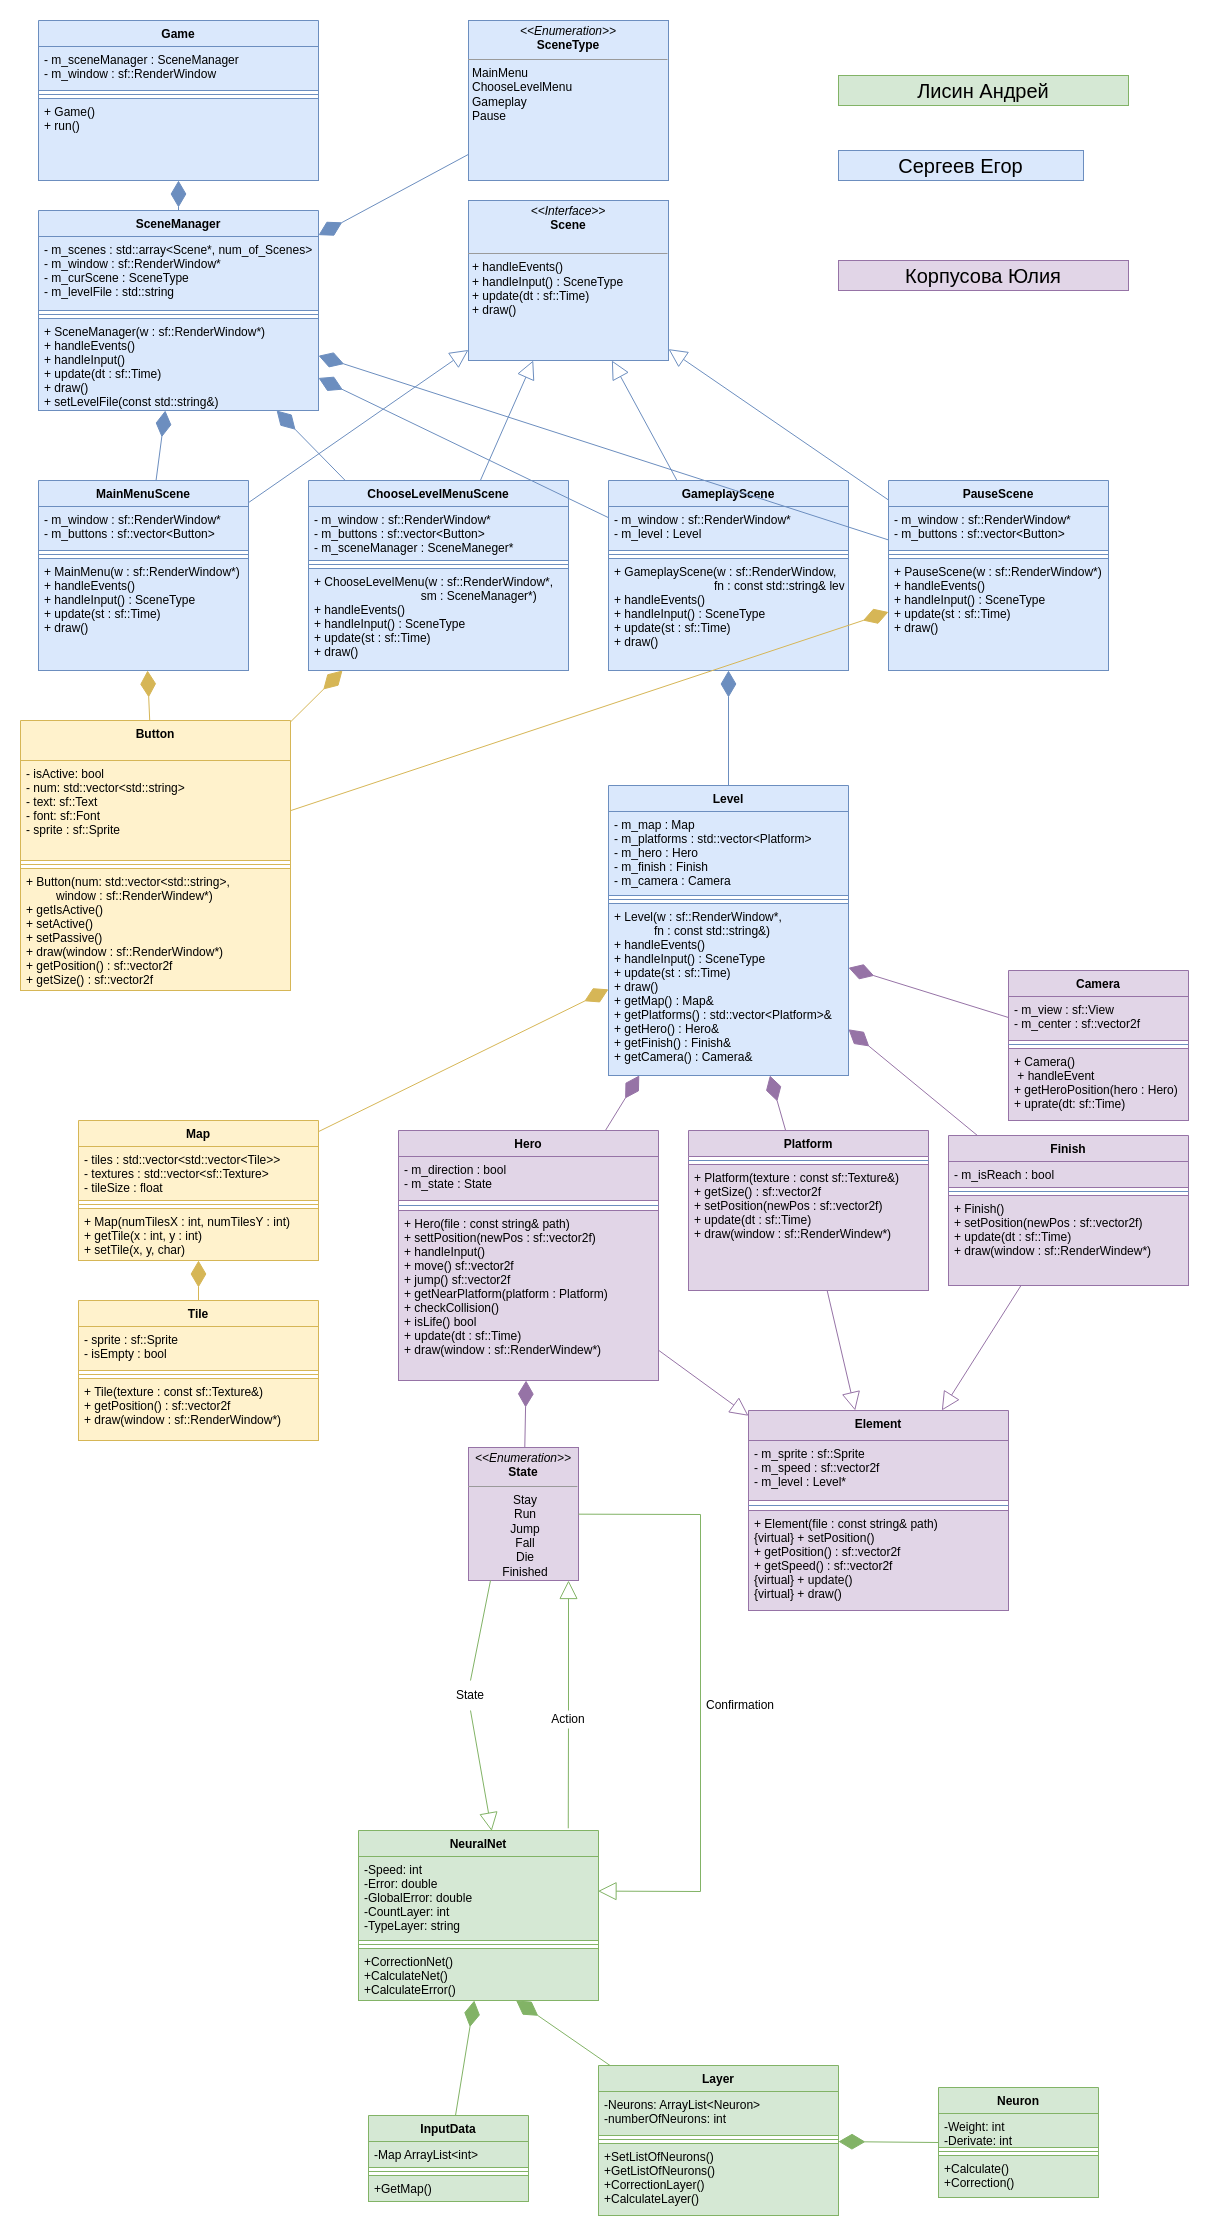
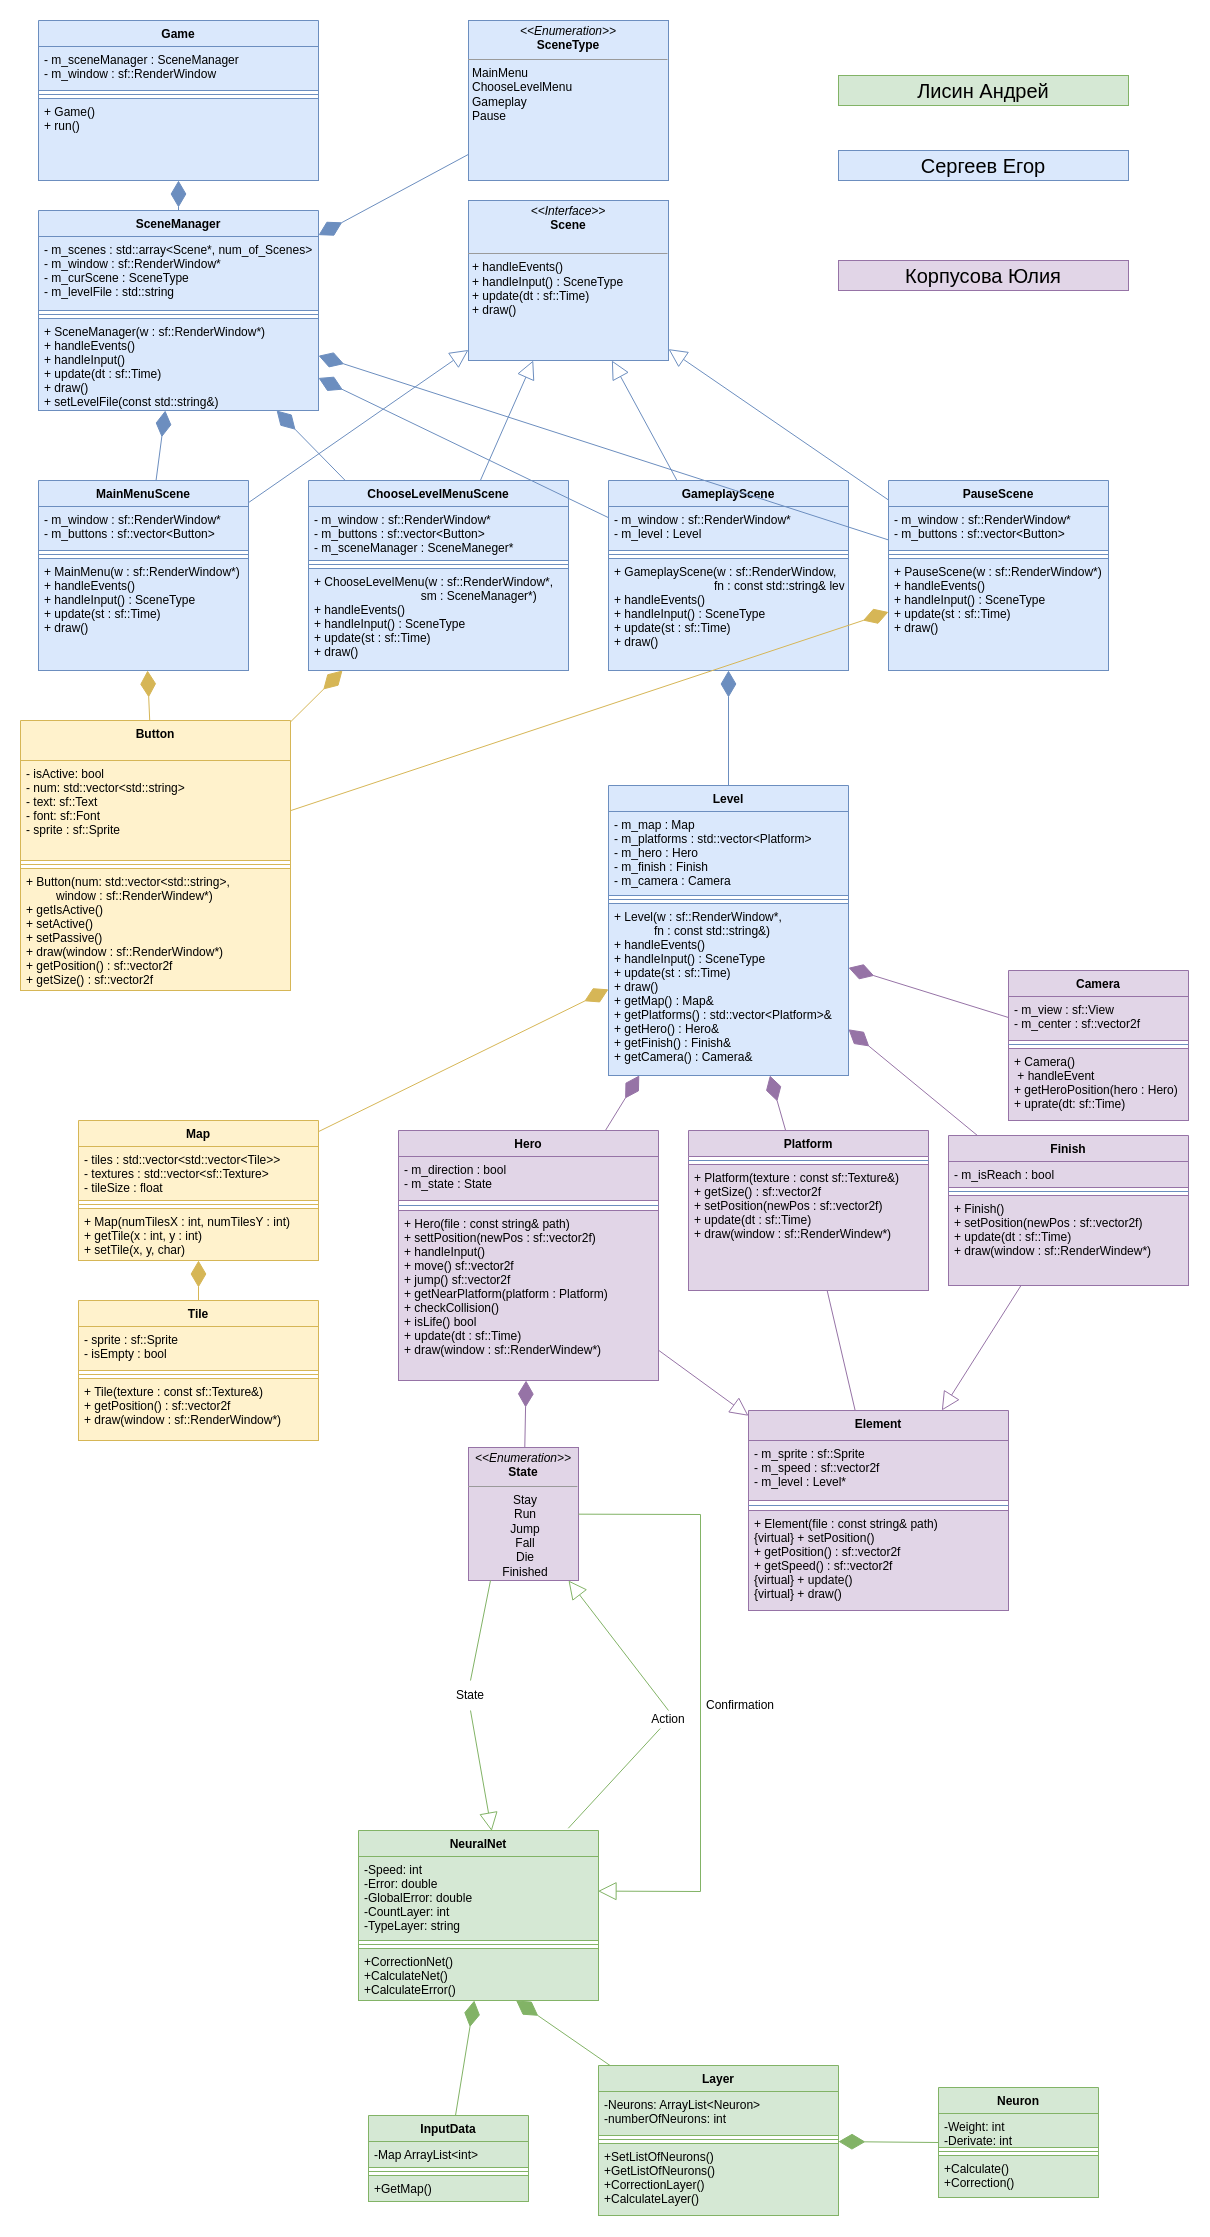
(961, 166) -> (984, 166)
(851, 1391) -> (852, 1399)
(569, 1720) -> (669, 1720)
